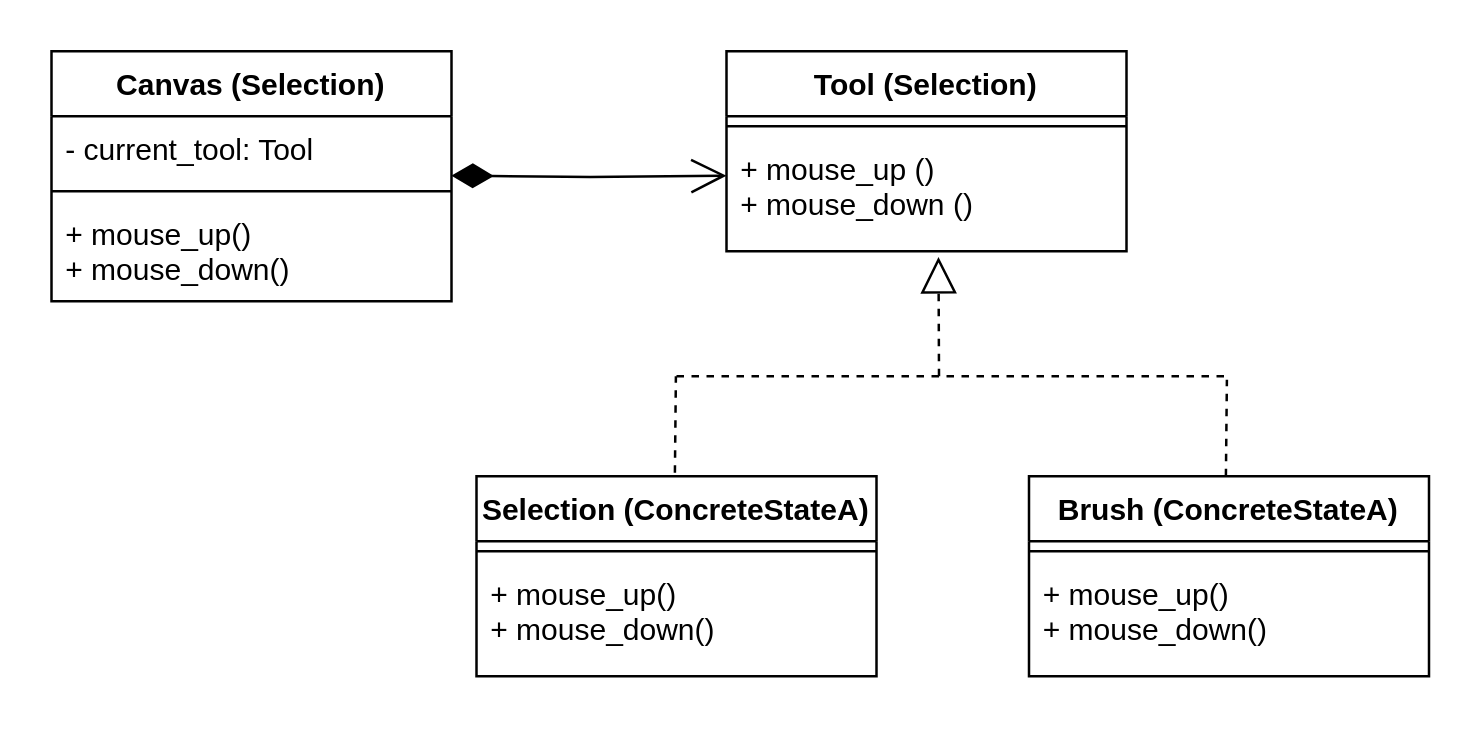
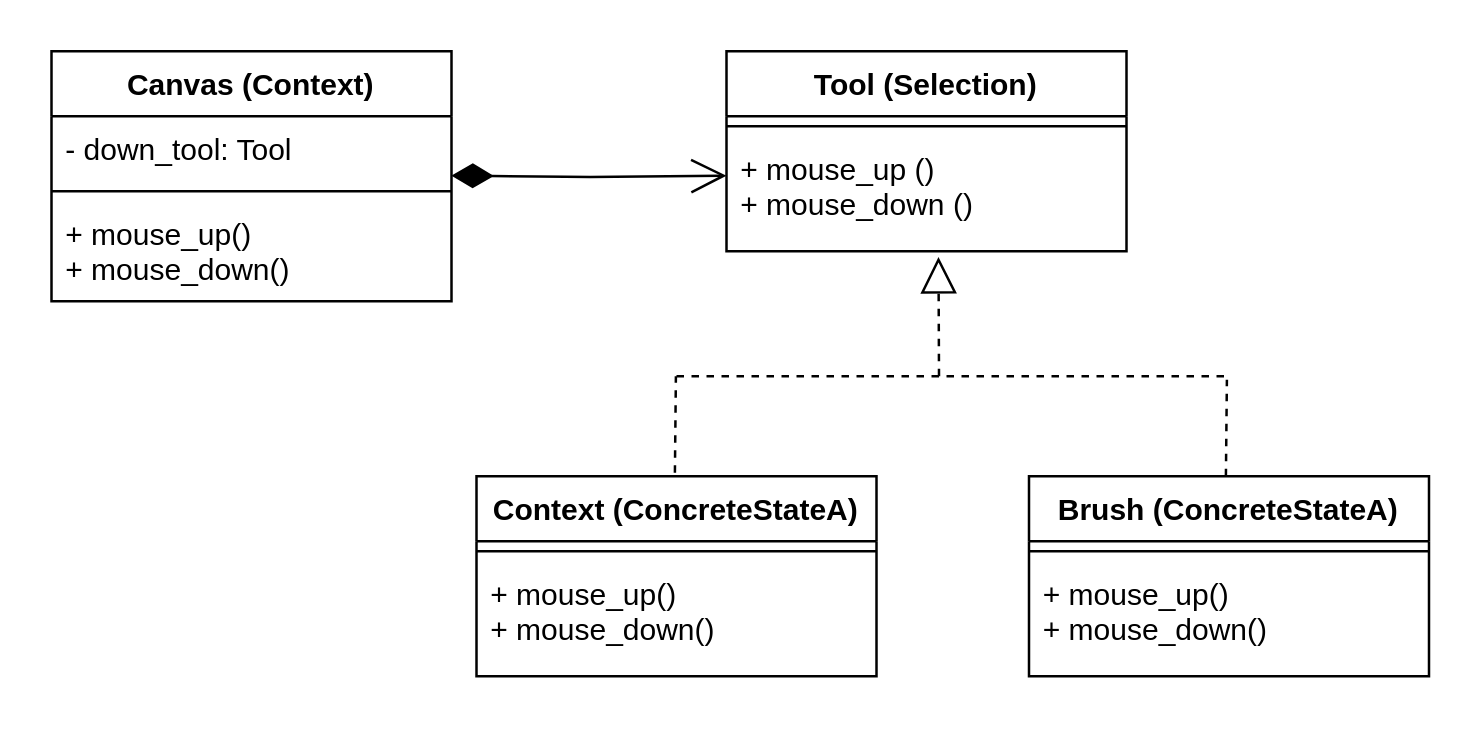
(250, 85) -> (250, 85)
(214, 150) -> (188, 150)
(675, 510) -> (675, 510)
